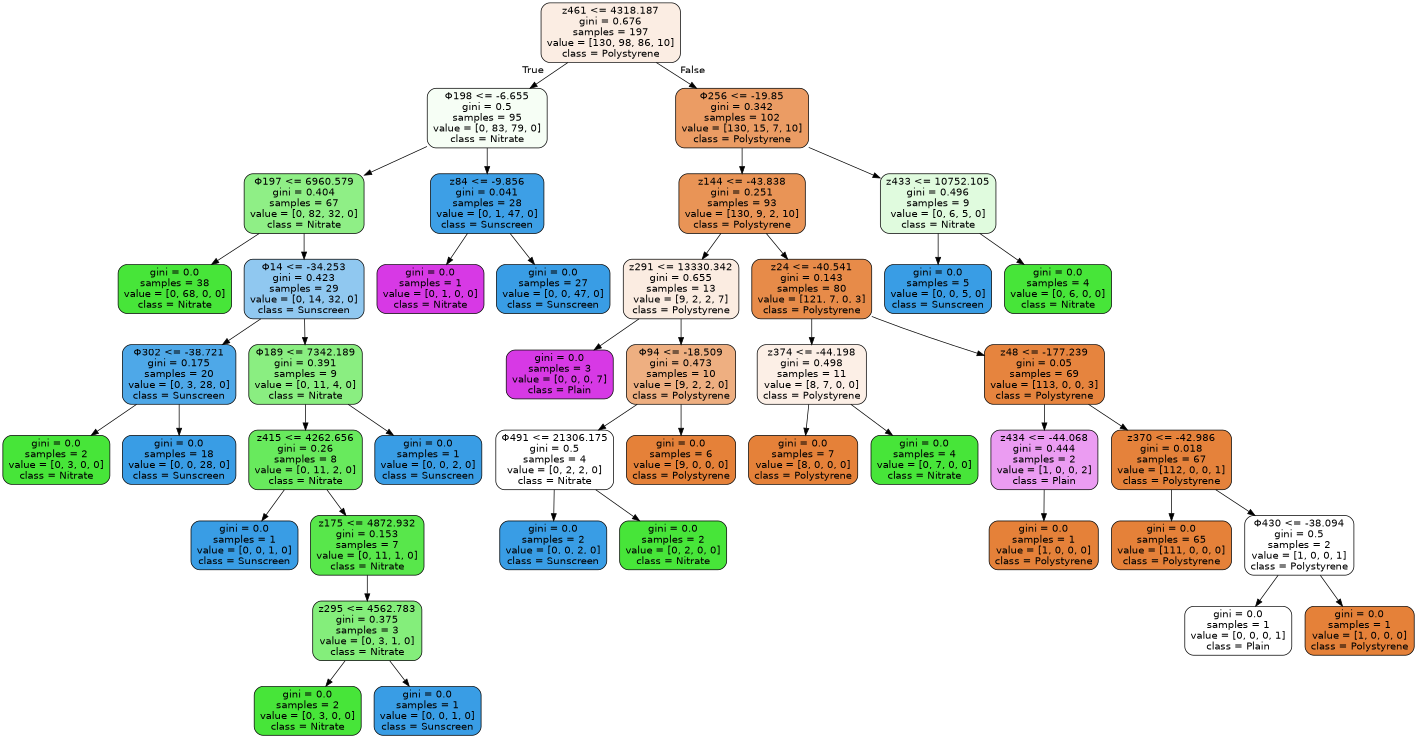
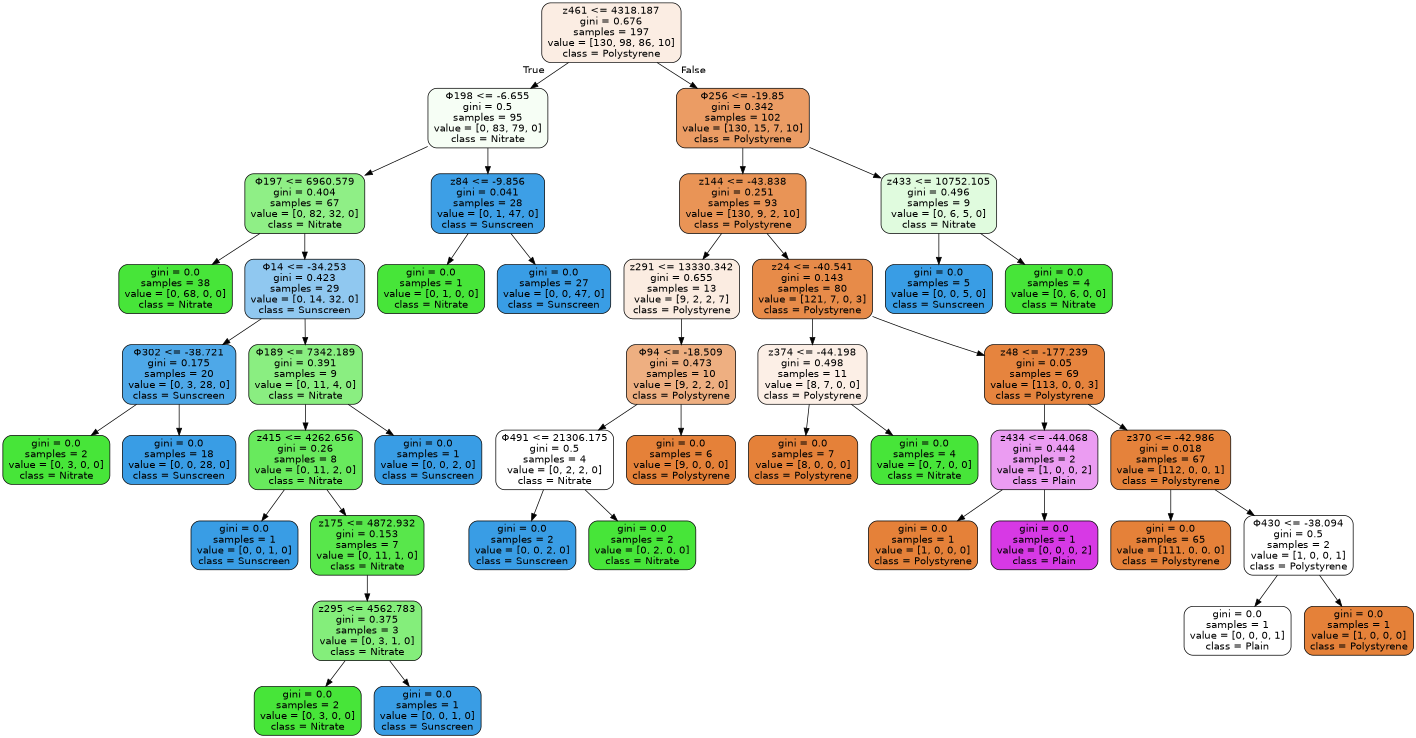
(430, 289) -> (431, 289)
(560, 374) -> none
none -> (1044, 545)
